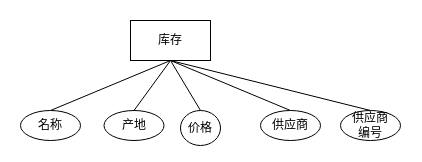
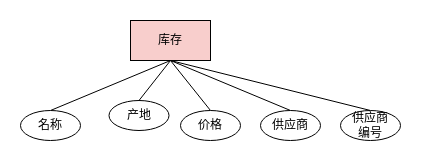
(171, 41) -> (171, 41)
(134, 126) -> (139, 116)
(201, 128) -> (211, 126)
